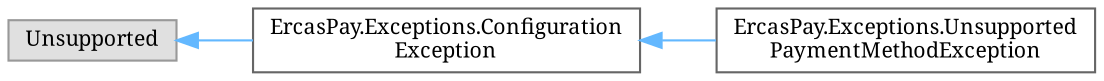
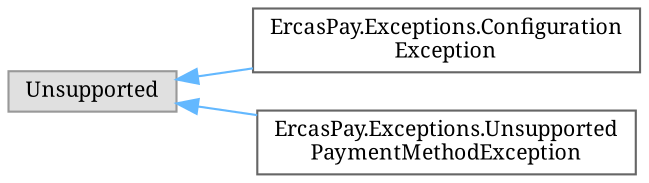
(689, 40) -> (228, 111)
